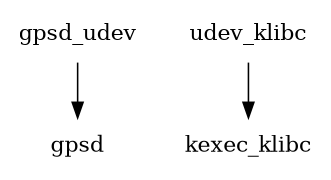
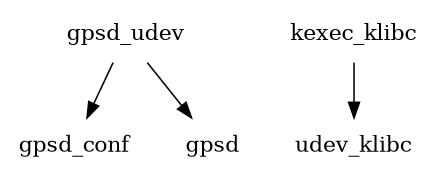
(248, 82) -> (354, 82)
none -> (75, 146)
